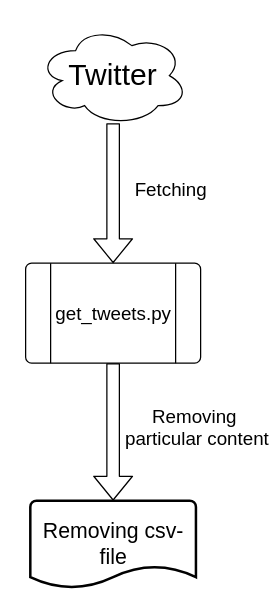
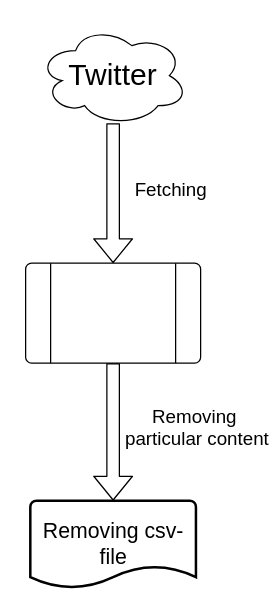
(113, 313) -> none
